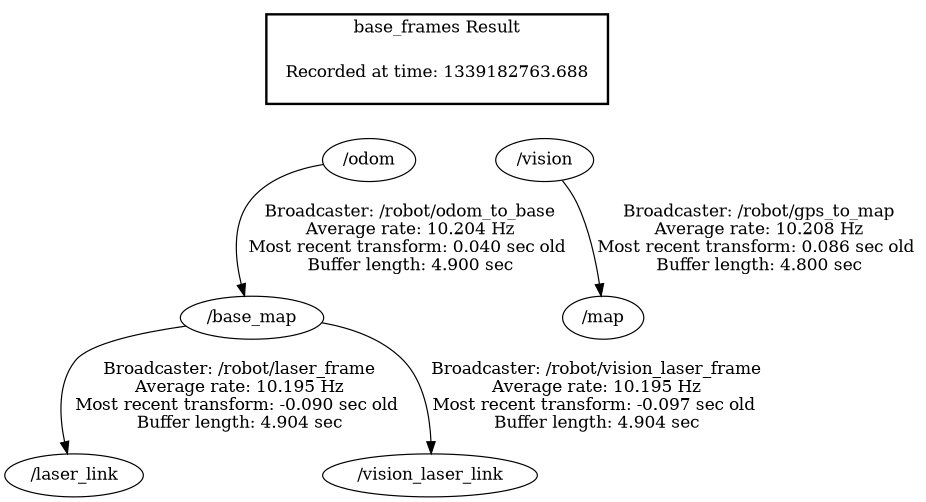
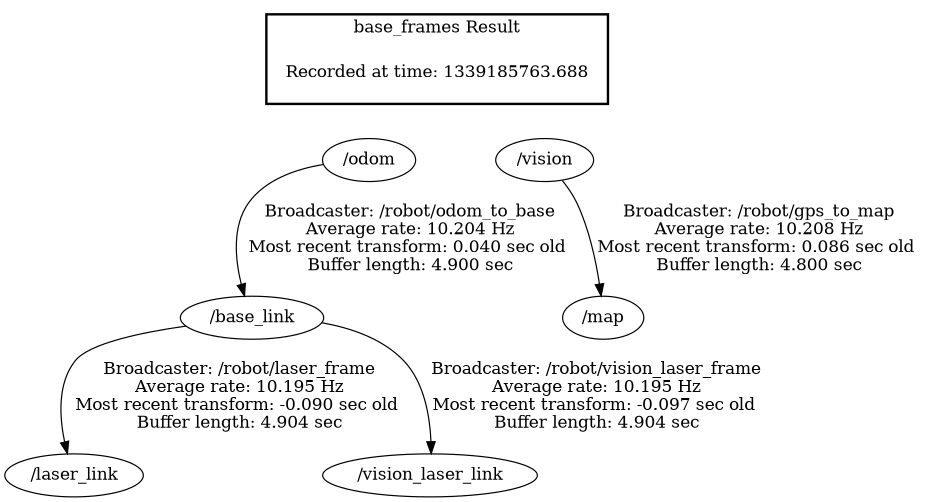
(437, 73) -> (437, 73)
(252, 318) -> (252, 318)
